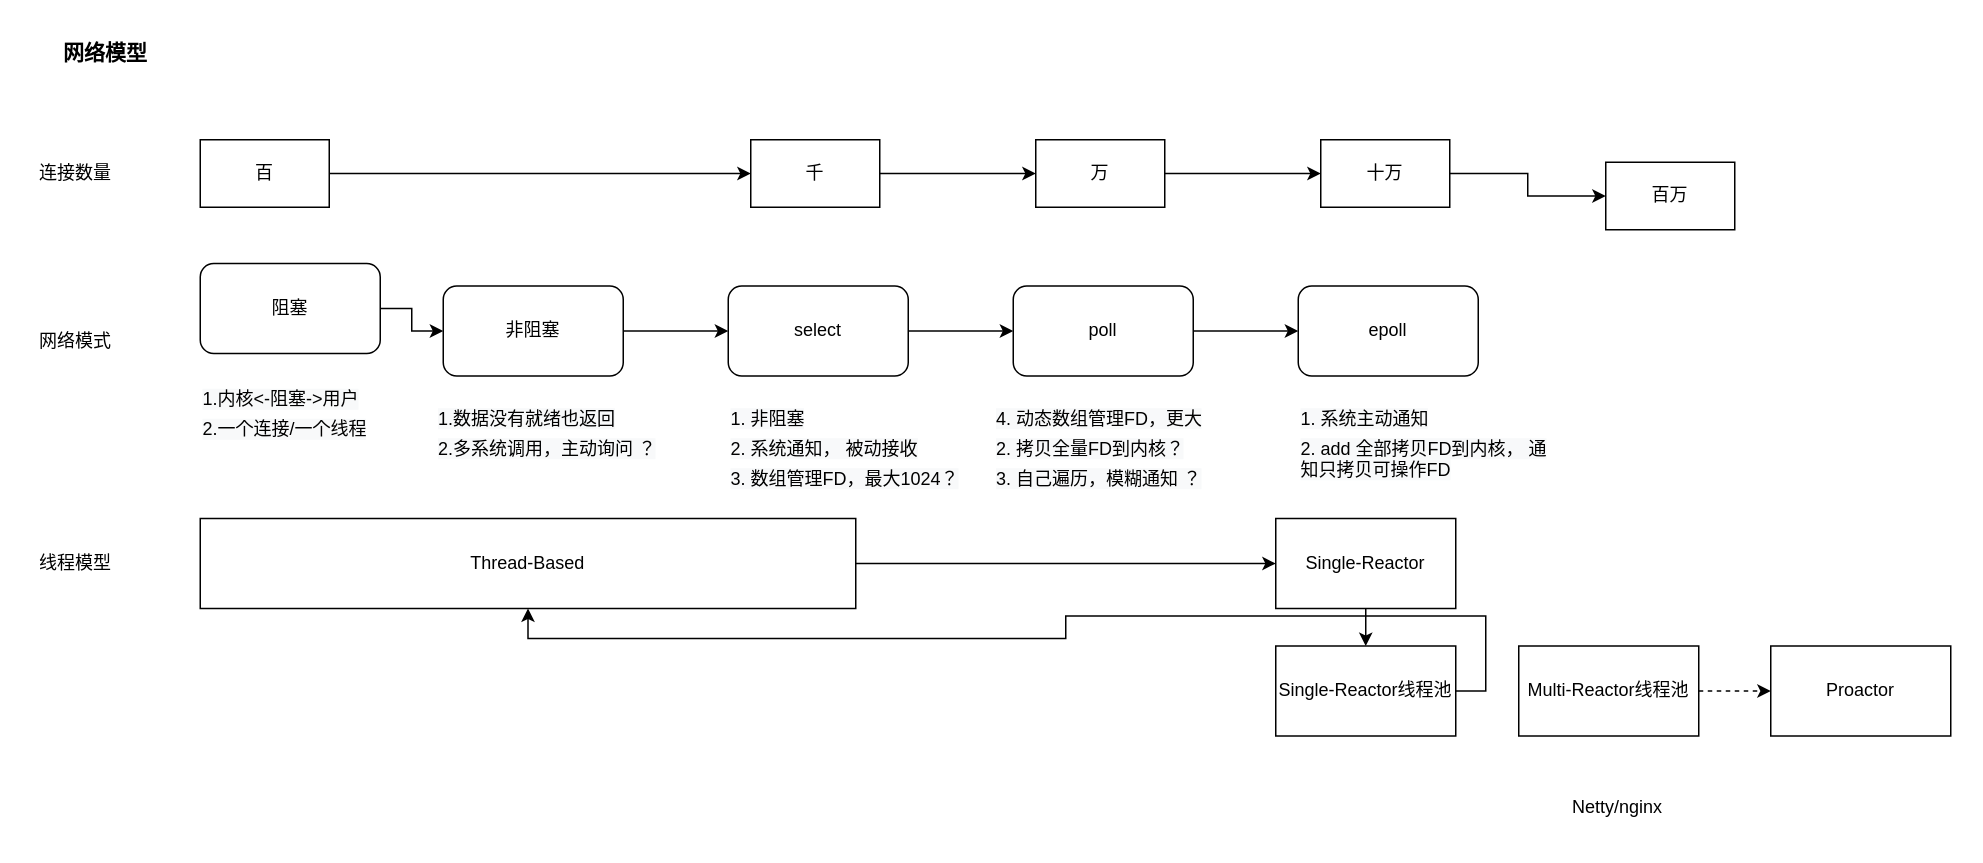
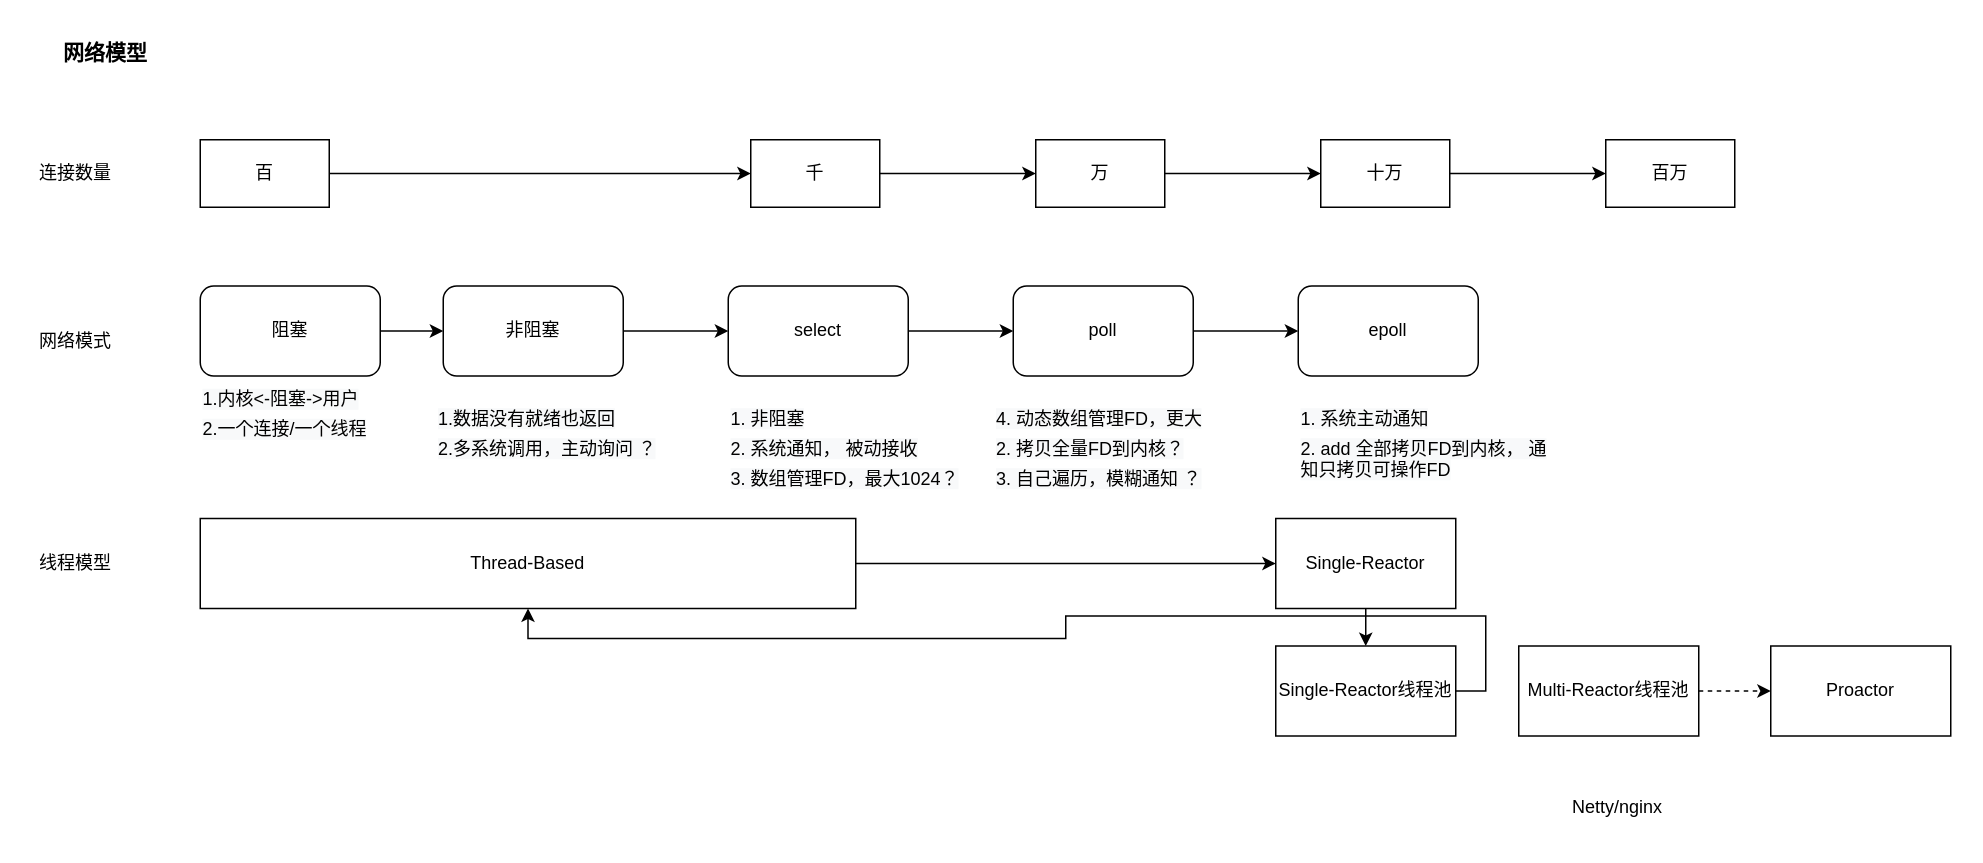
(1670, 196) -> (1670, 173)
(290, 308) -> (290, 331)
